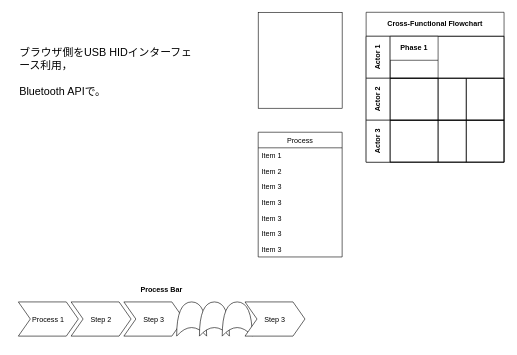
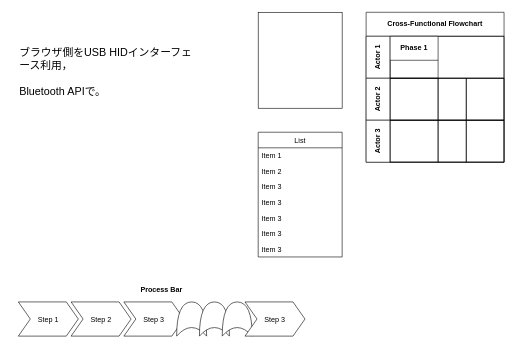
(300, 140) -> (300, 140)
(48, 320) -> (48, 320)
